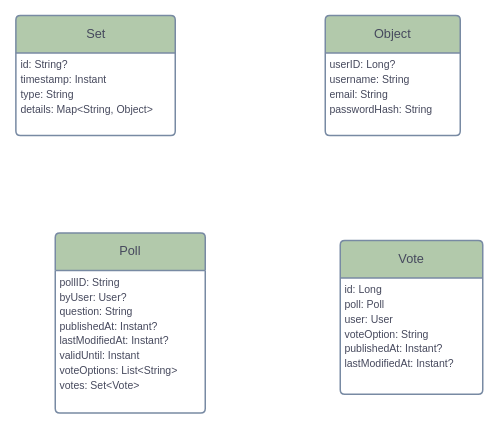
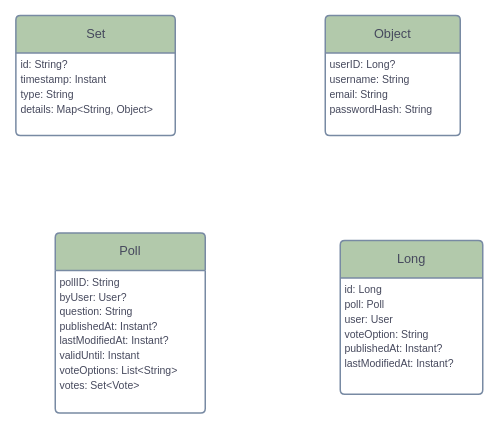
(411, 259) -> (411, 259)
